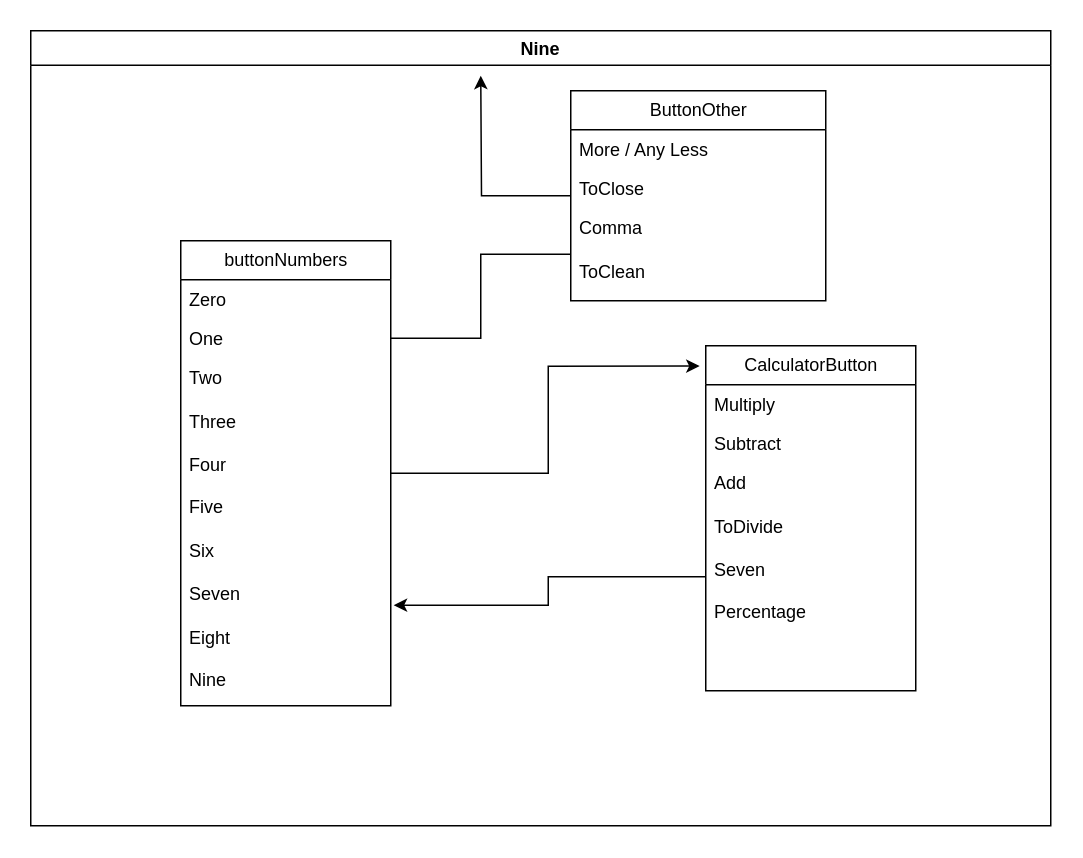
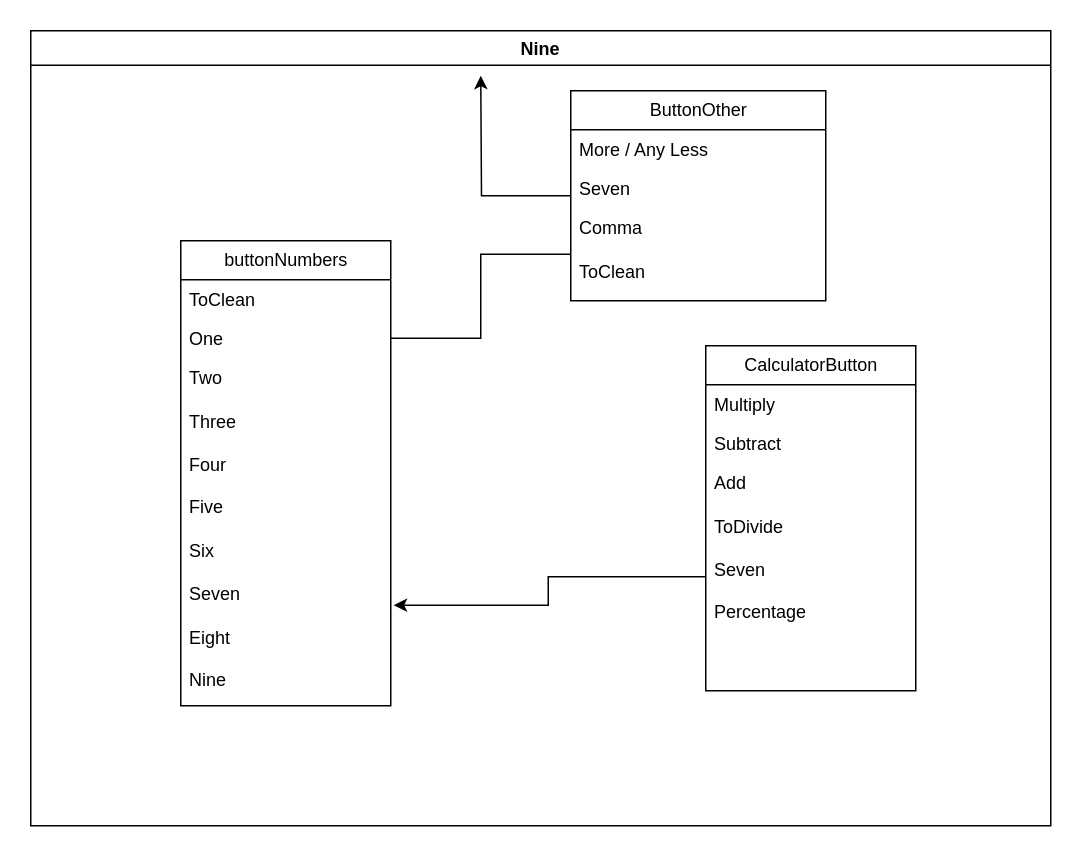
(613, 190) -> (605, 190)
(210, 301) -> (223, 301)
(548, 428) -> none
